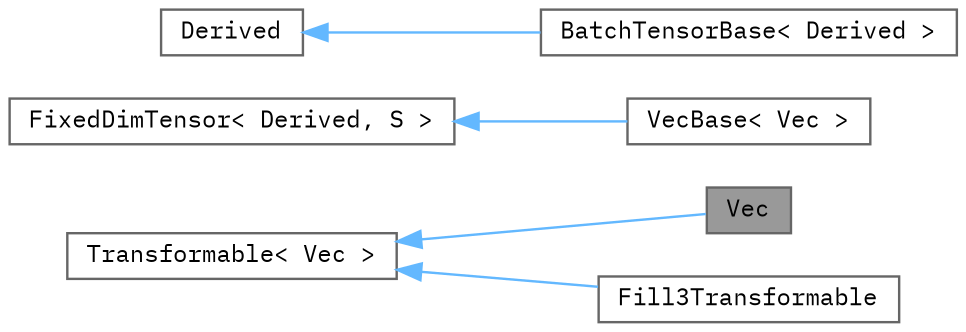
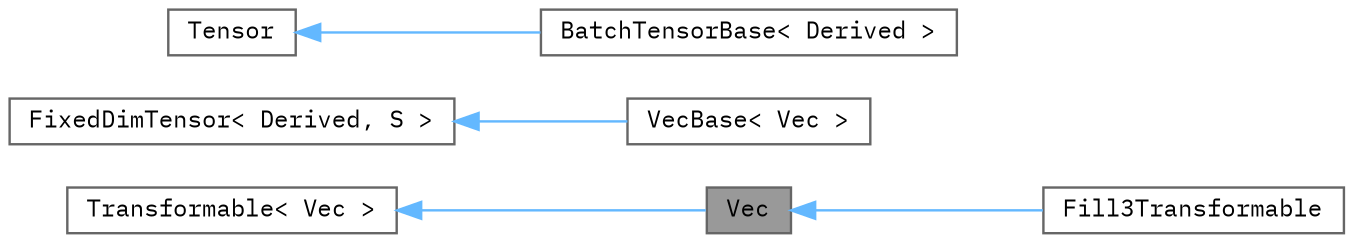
(232, 32) -> (232, 32)
(510, 279) -> (929, 210)
